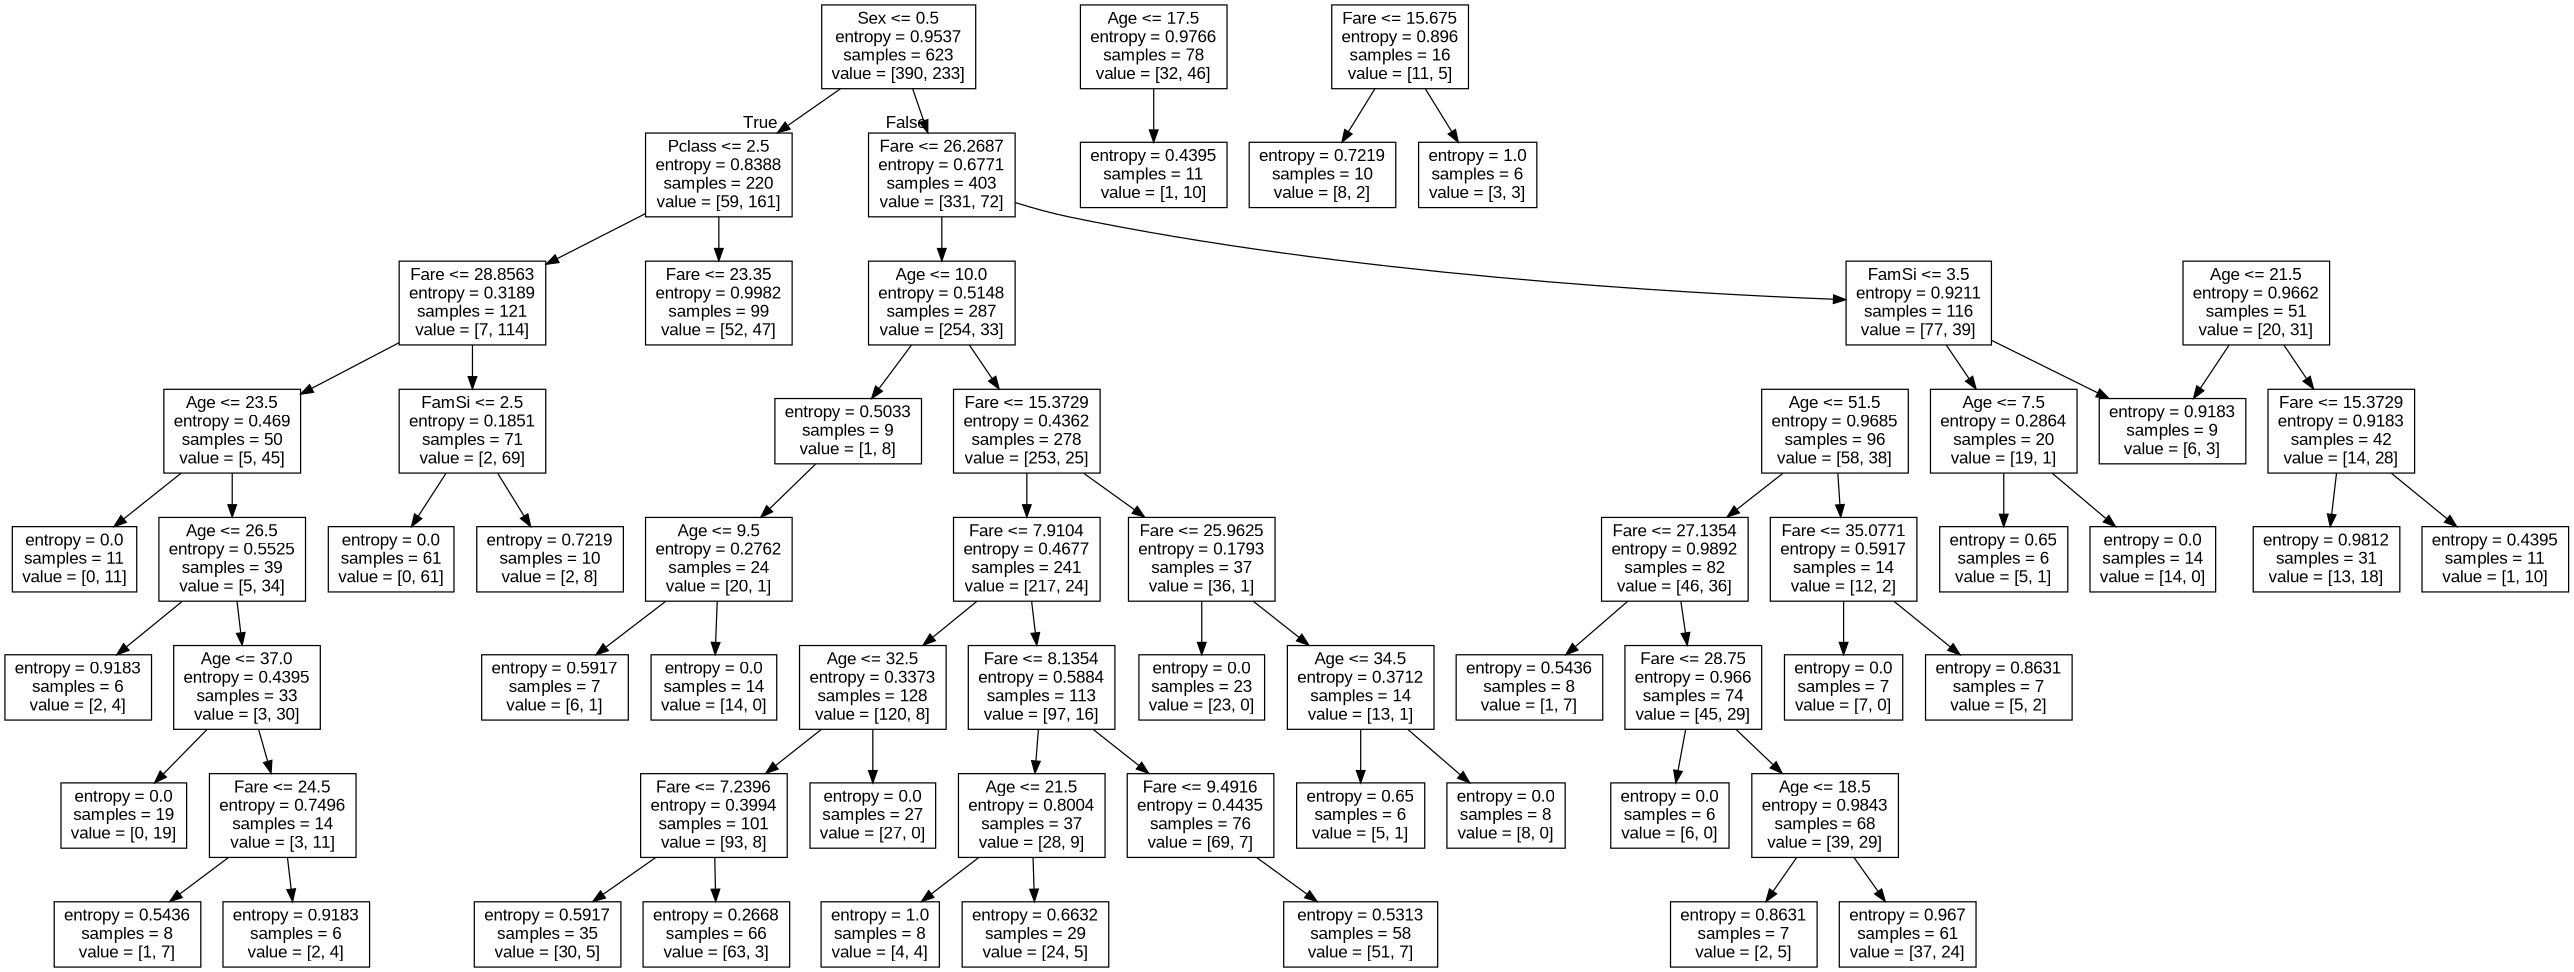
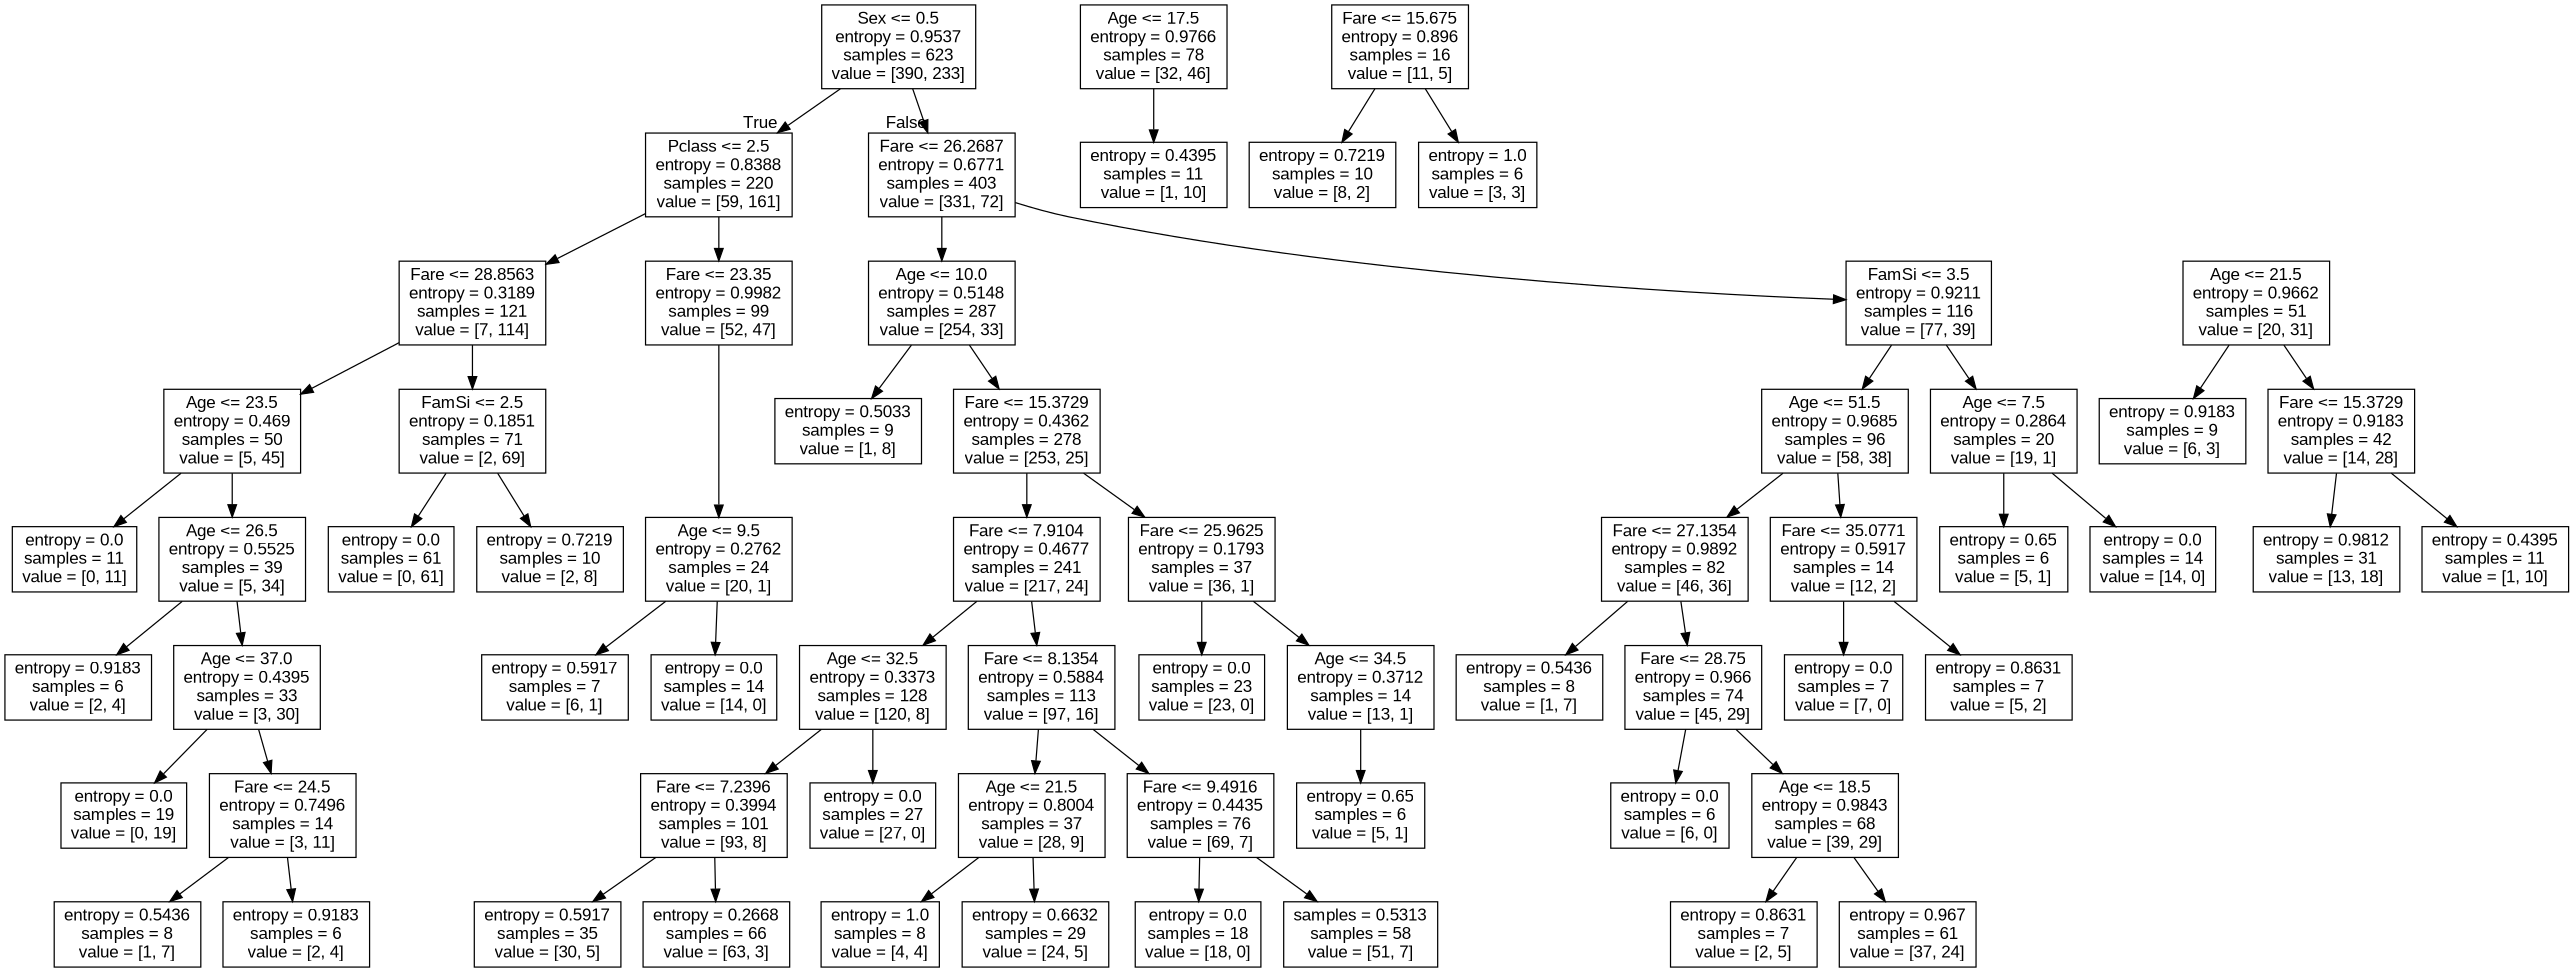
(2045, 367) -> (1880, 362)
(793, 486) -> (719, 425)
(1506, 816) -> none
none -> (1198, 934)
(1361, 934) -> (1361, 934)
